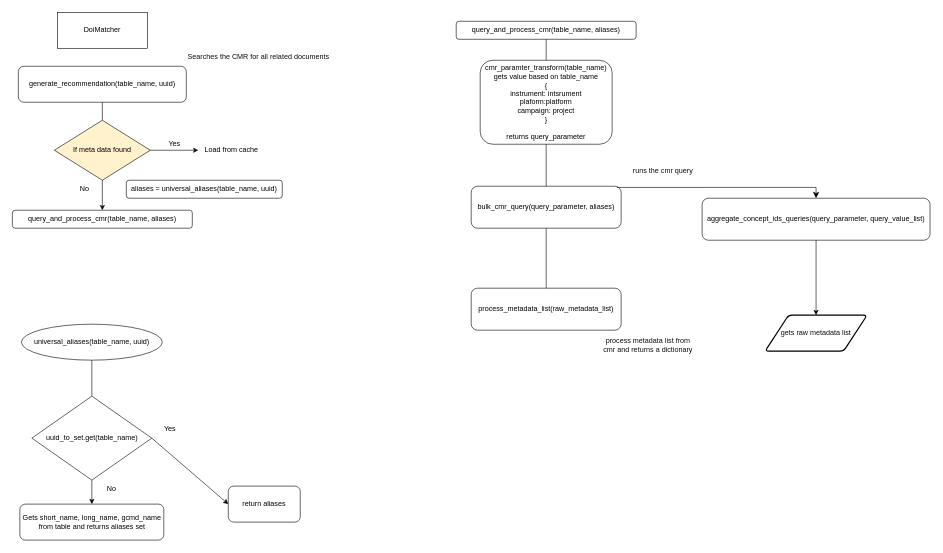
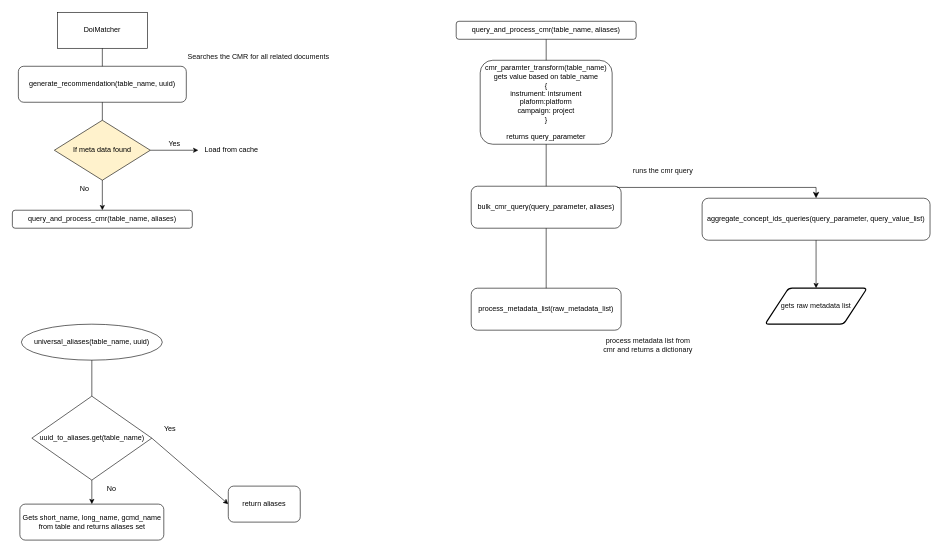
none -> (102, 57)
(204, 189) -> none
(816, 333) -> (816, 306)
(92, 438) -> (92, 438)
